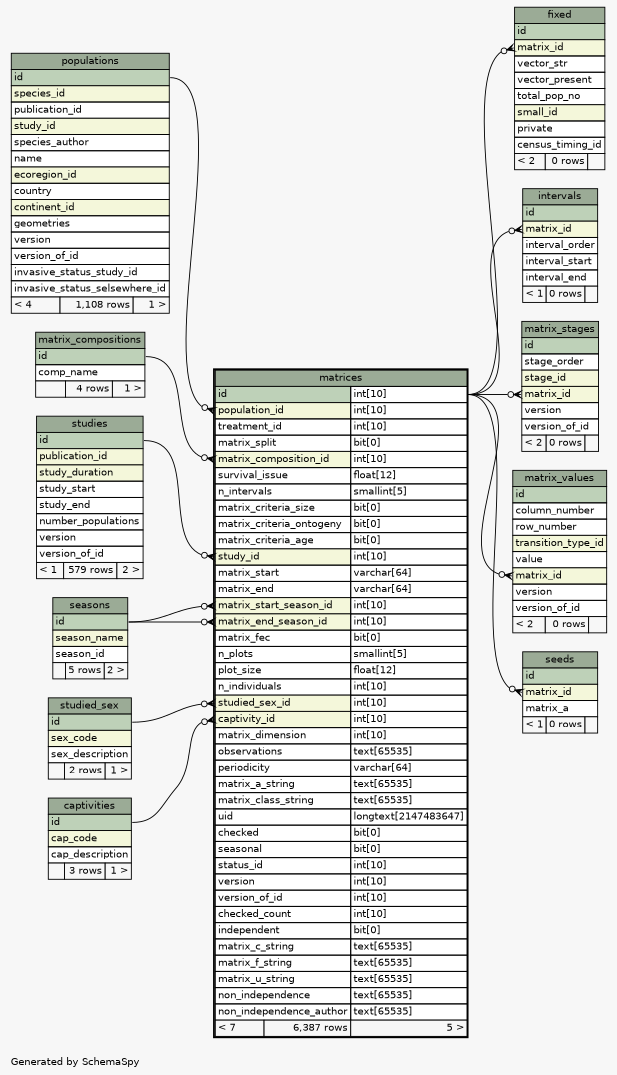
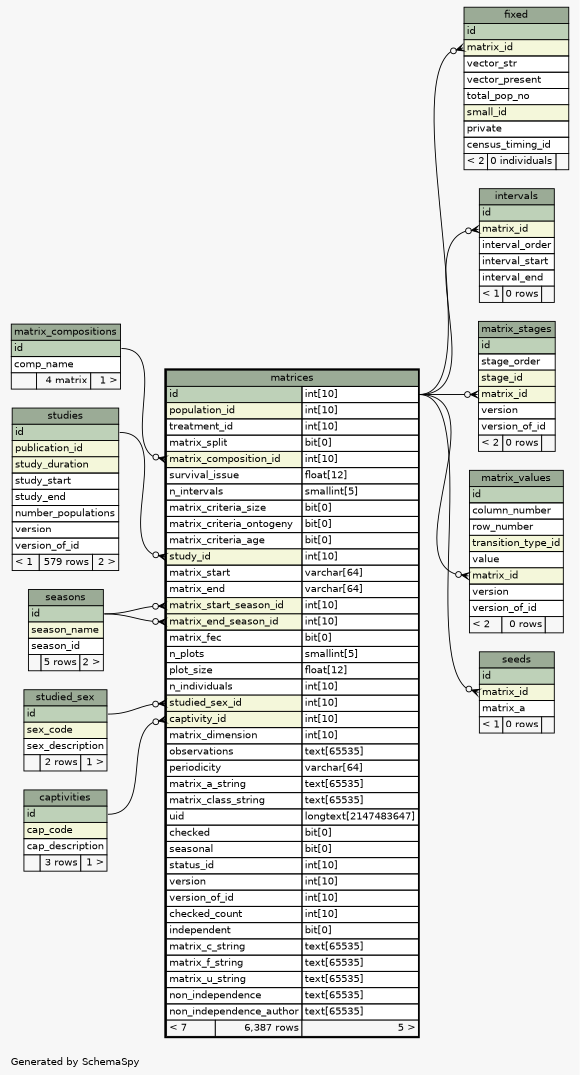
(568, 161) -> (522, 161)
(90, 183) -> none
(93, 389) -> (67, 381)
